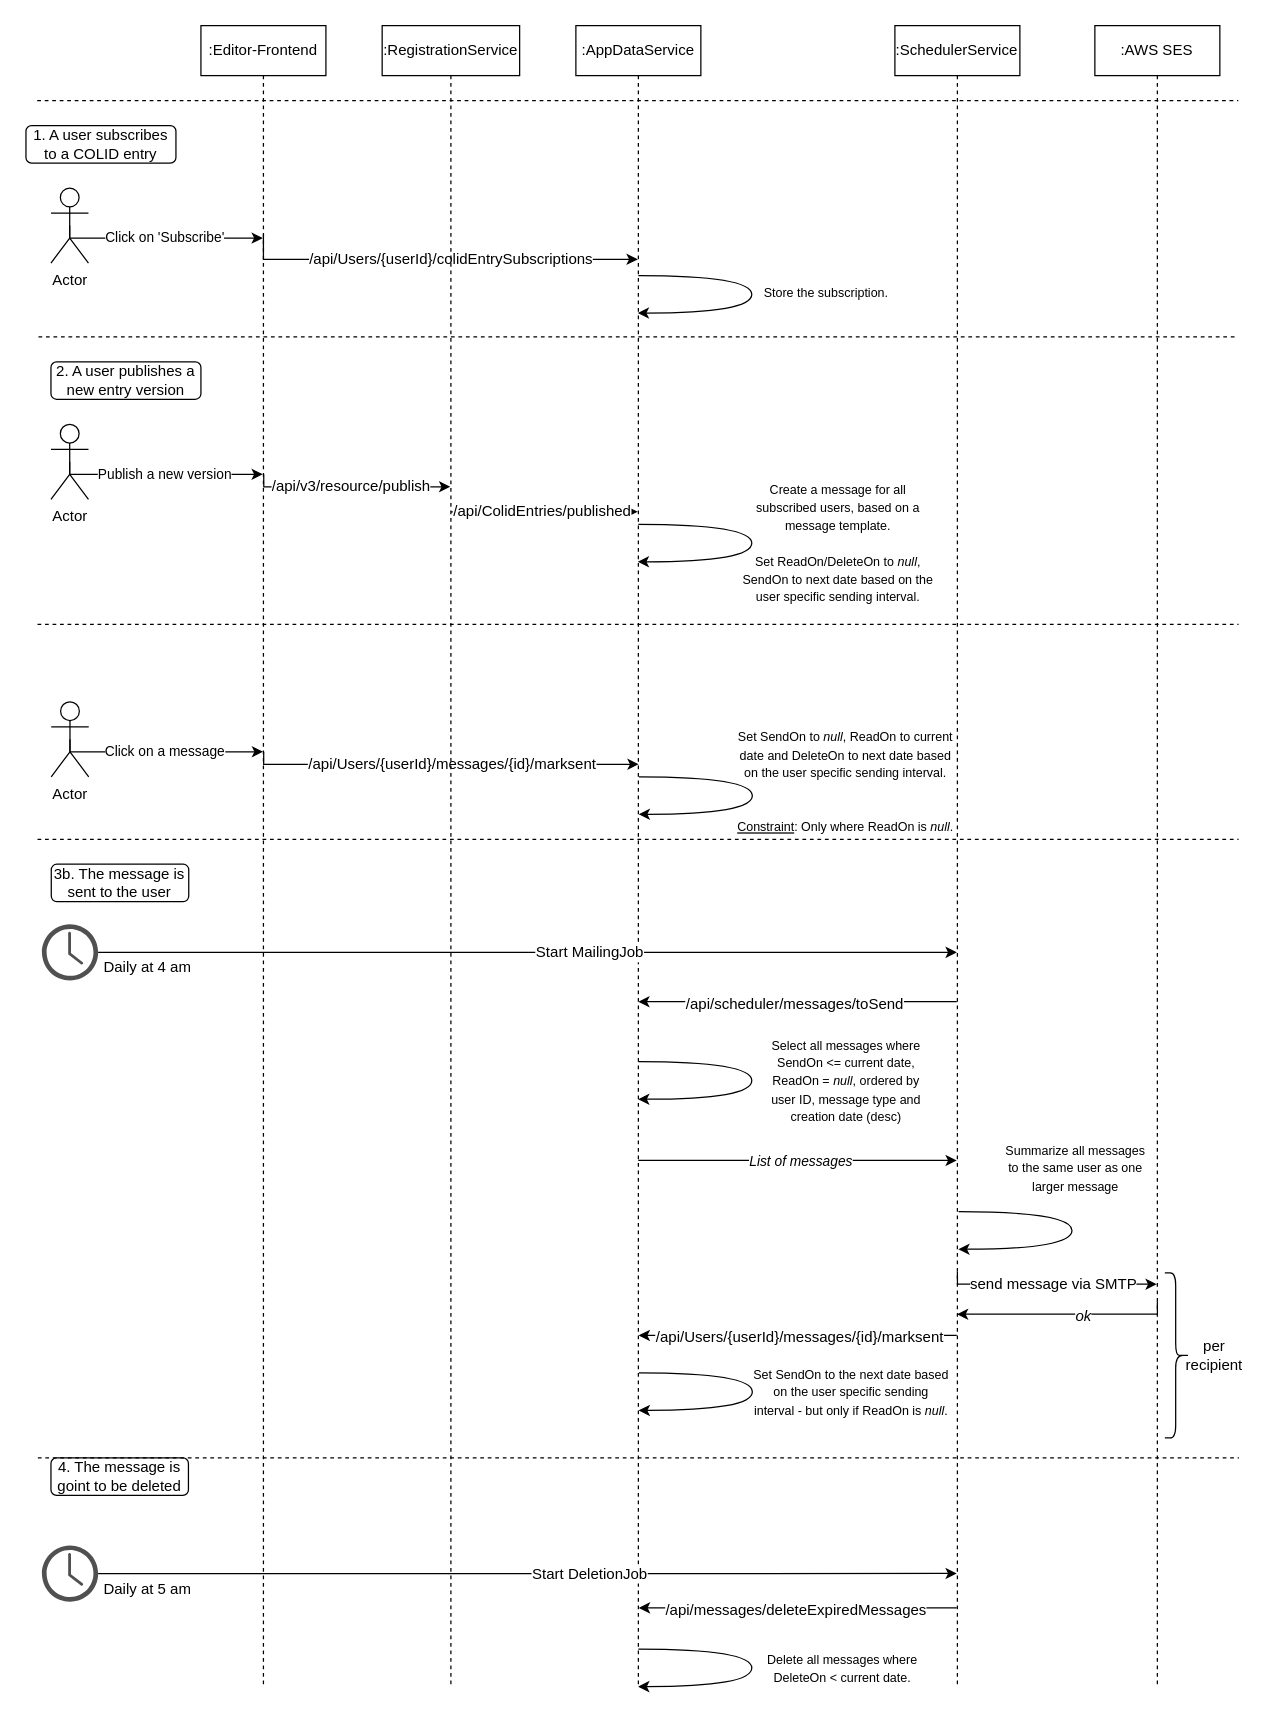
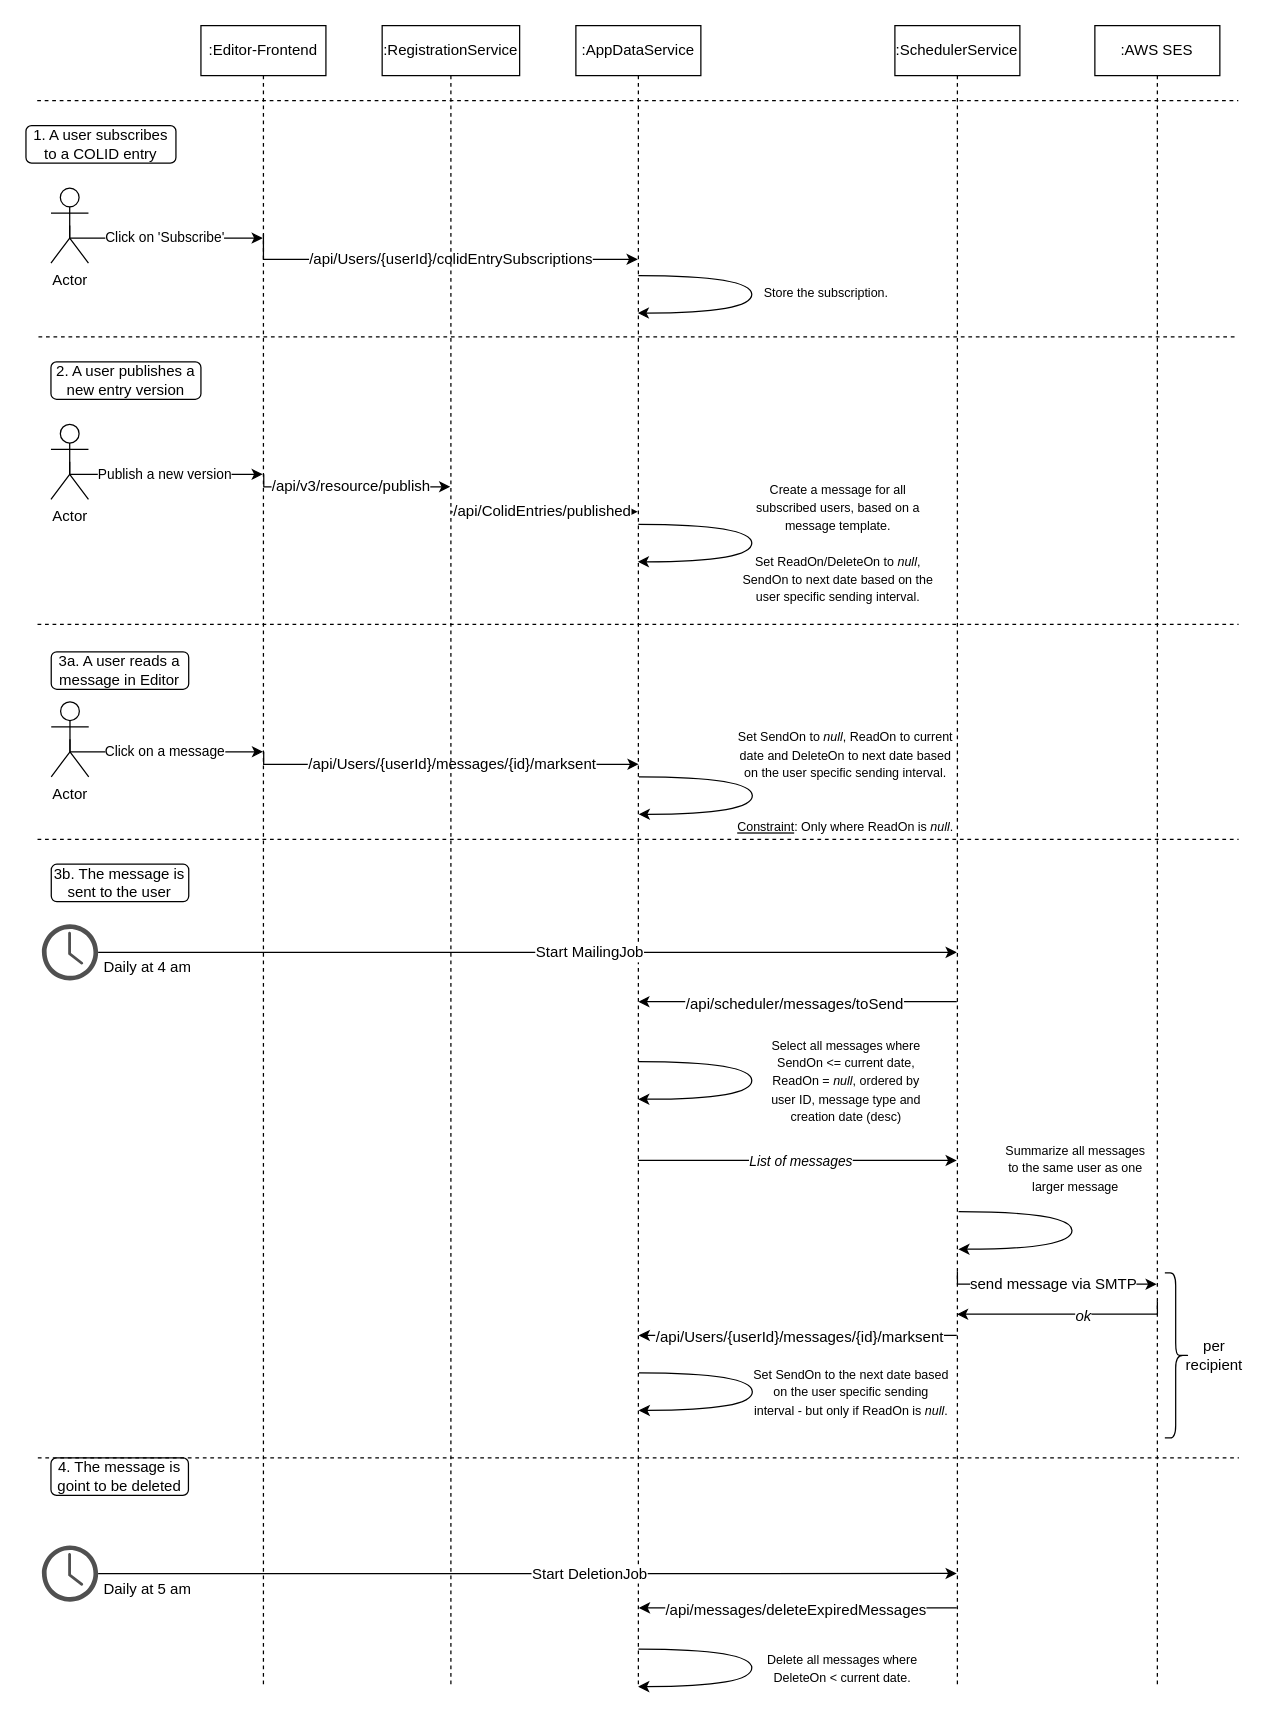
none -> (120, 671)
